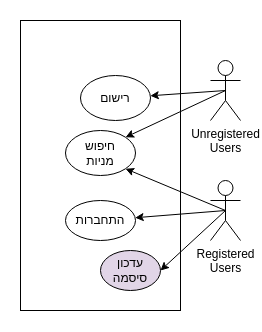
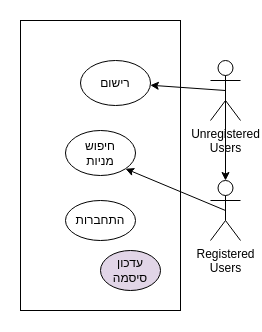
(116, 98) -> (116, 83)
(177, 113) -> (226, 139)
(182, 214) -> none
(195, 239) -> none
